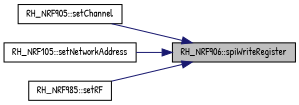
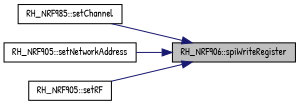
(70, 14) -> (70, 14)
(70, 52) -> (70, 52)
(70, 91) -> (70, 91)
